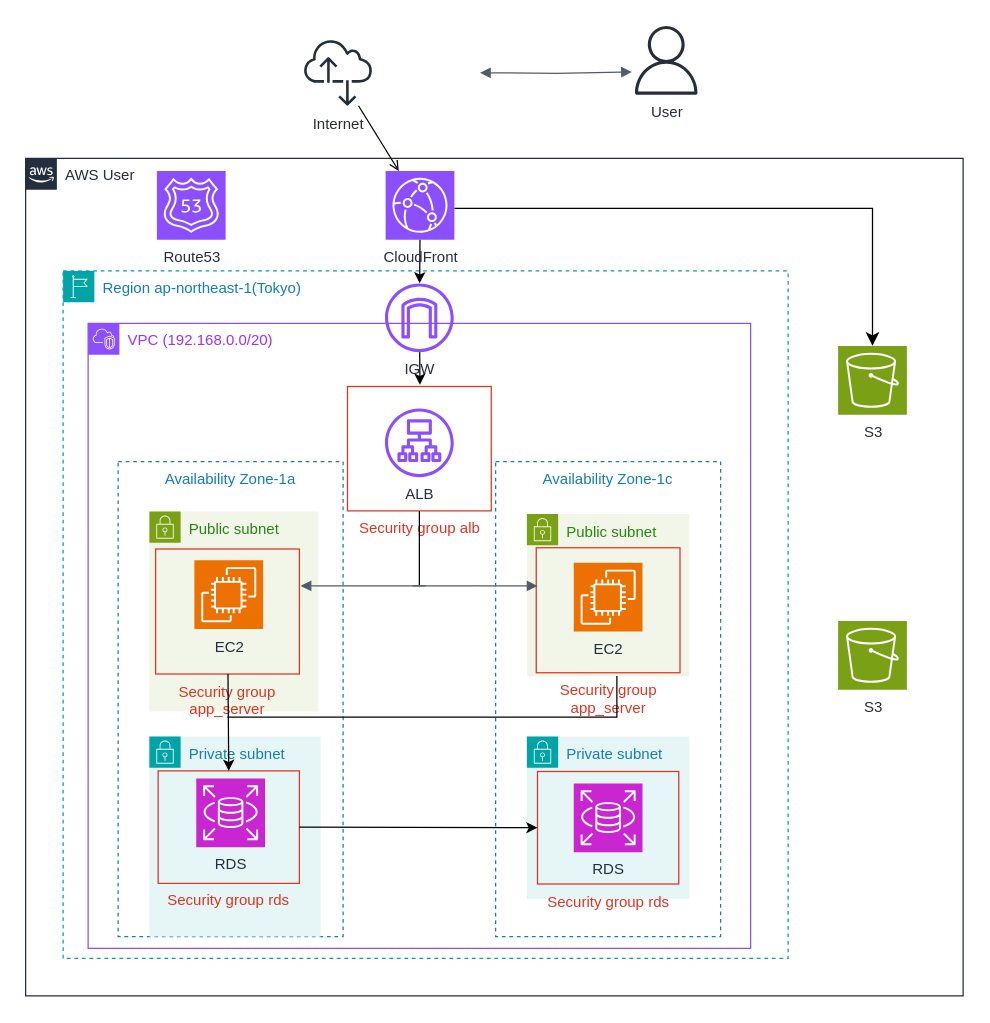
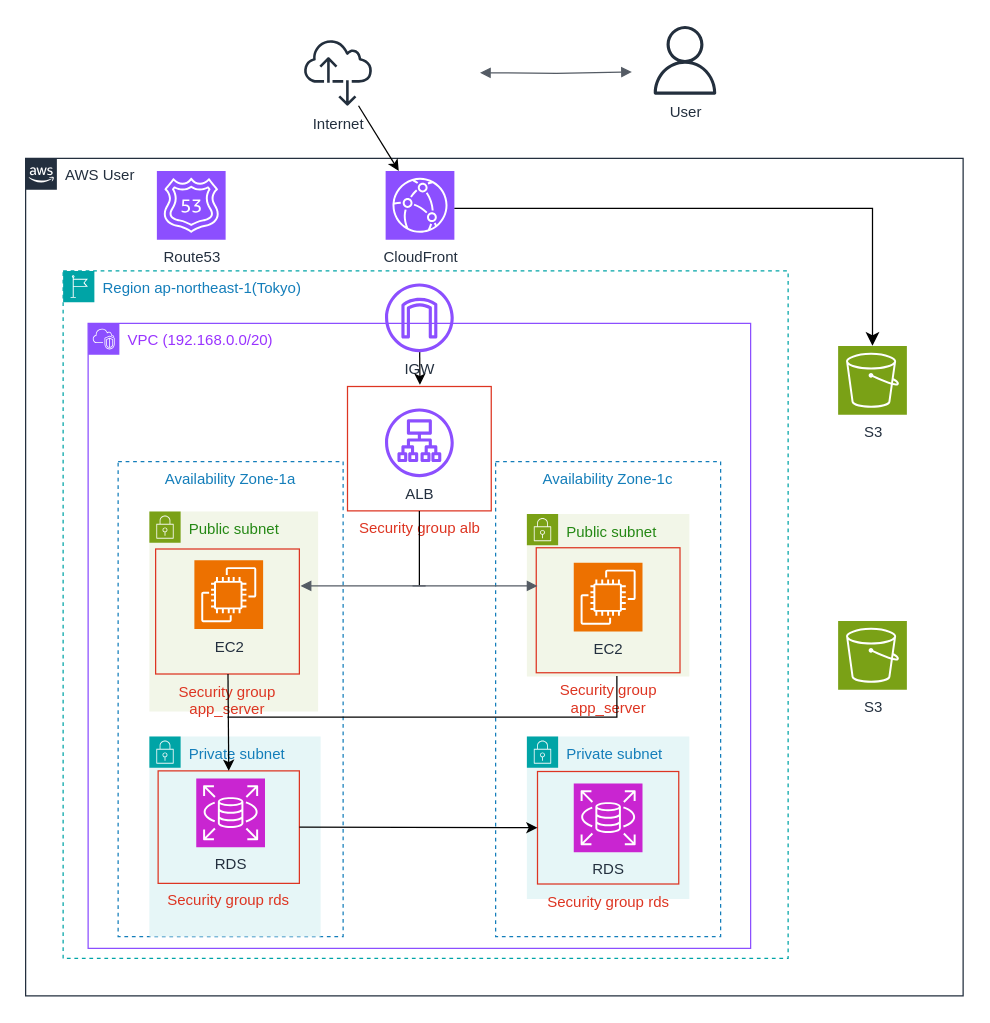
(666, 60) -> (685, 60)
(395, 164) -> (394, 162)
(420, 257) -> none
